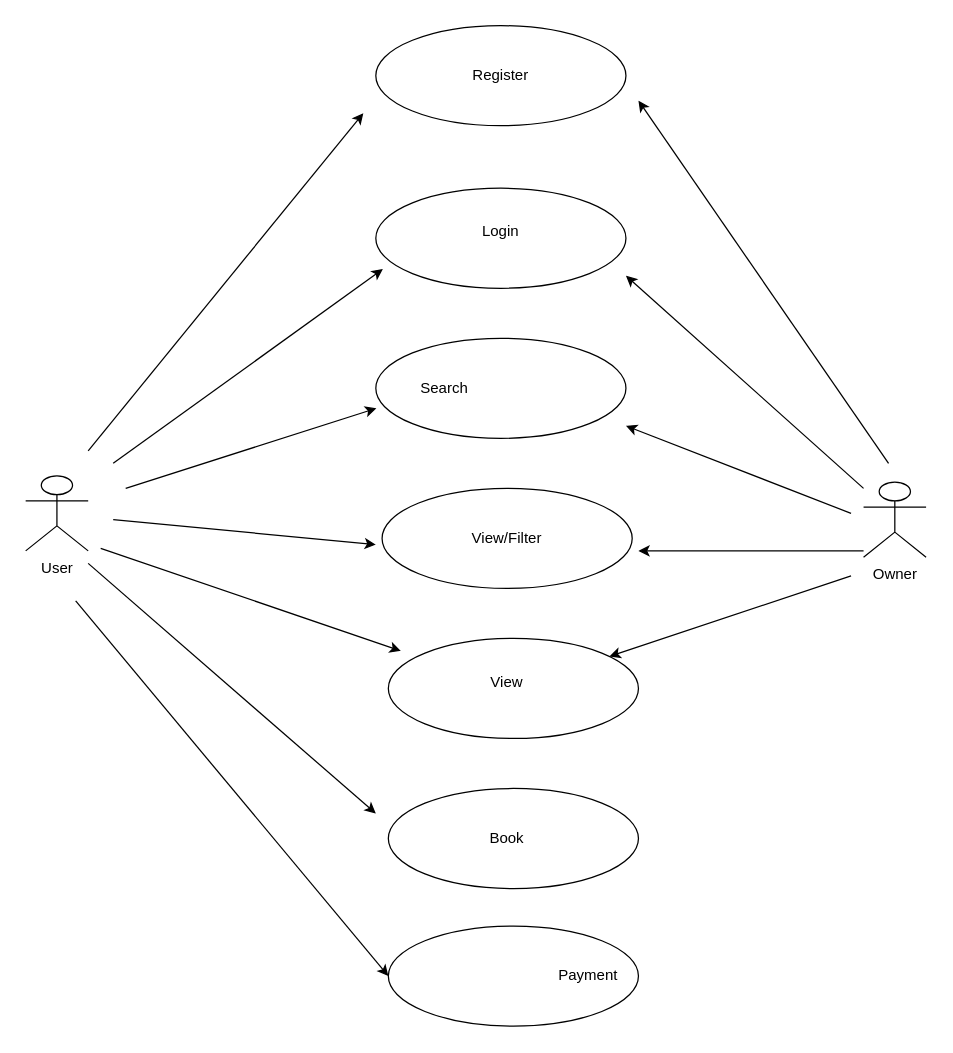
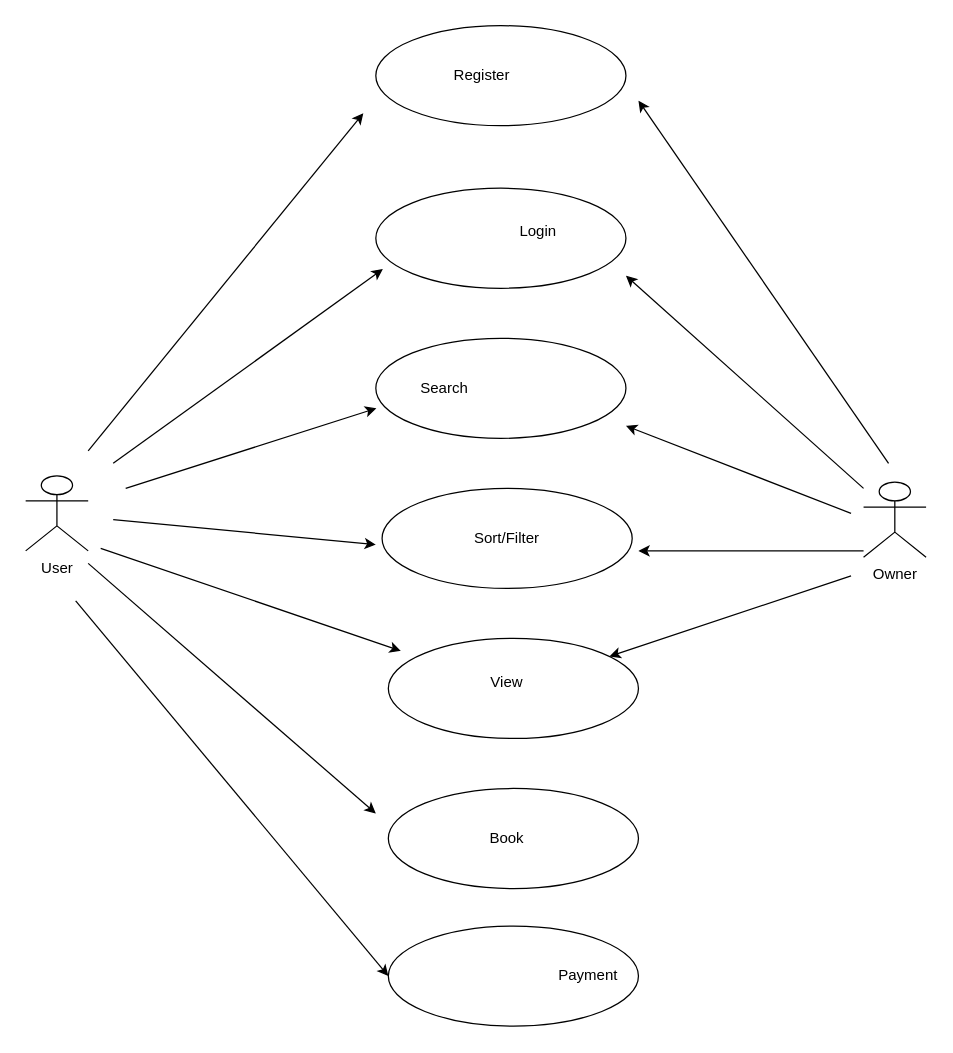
(501, 76) -> (482, 76)
(501, 232) -> (538, 232)
(507, 538) -> (507, 538)
